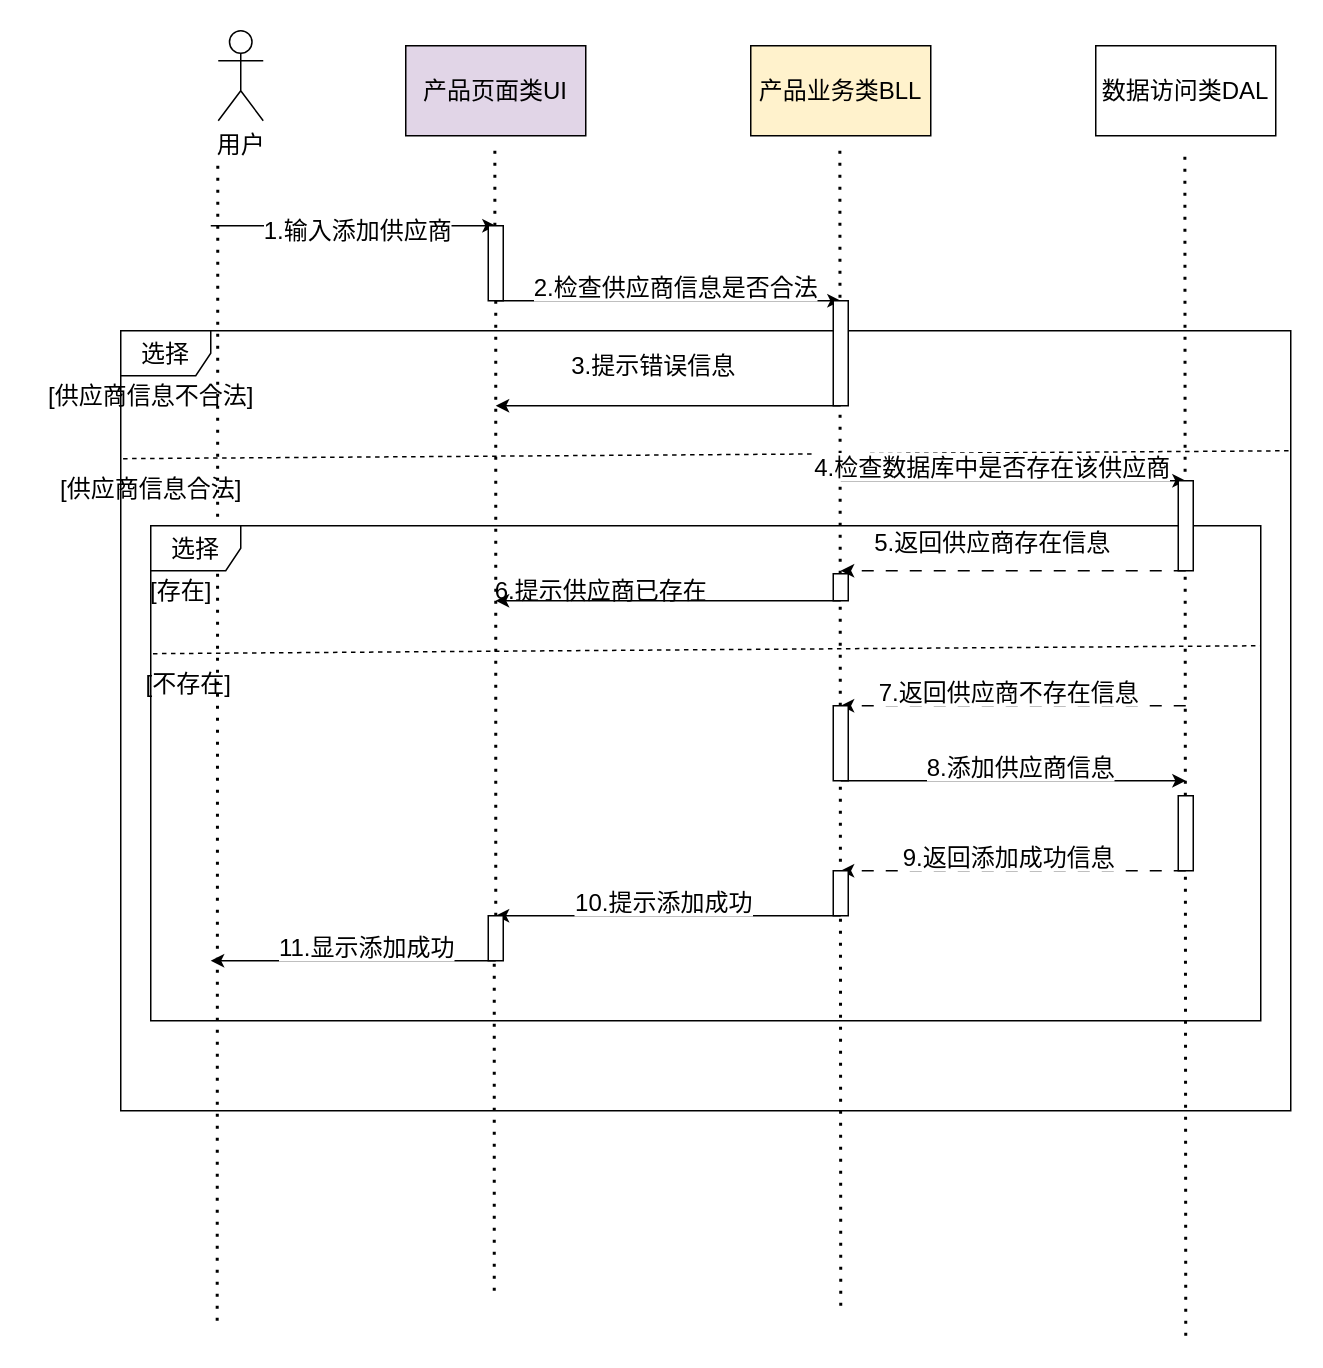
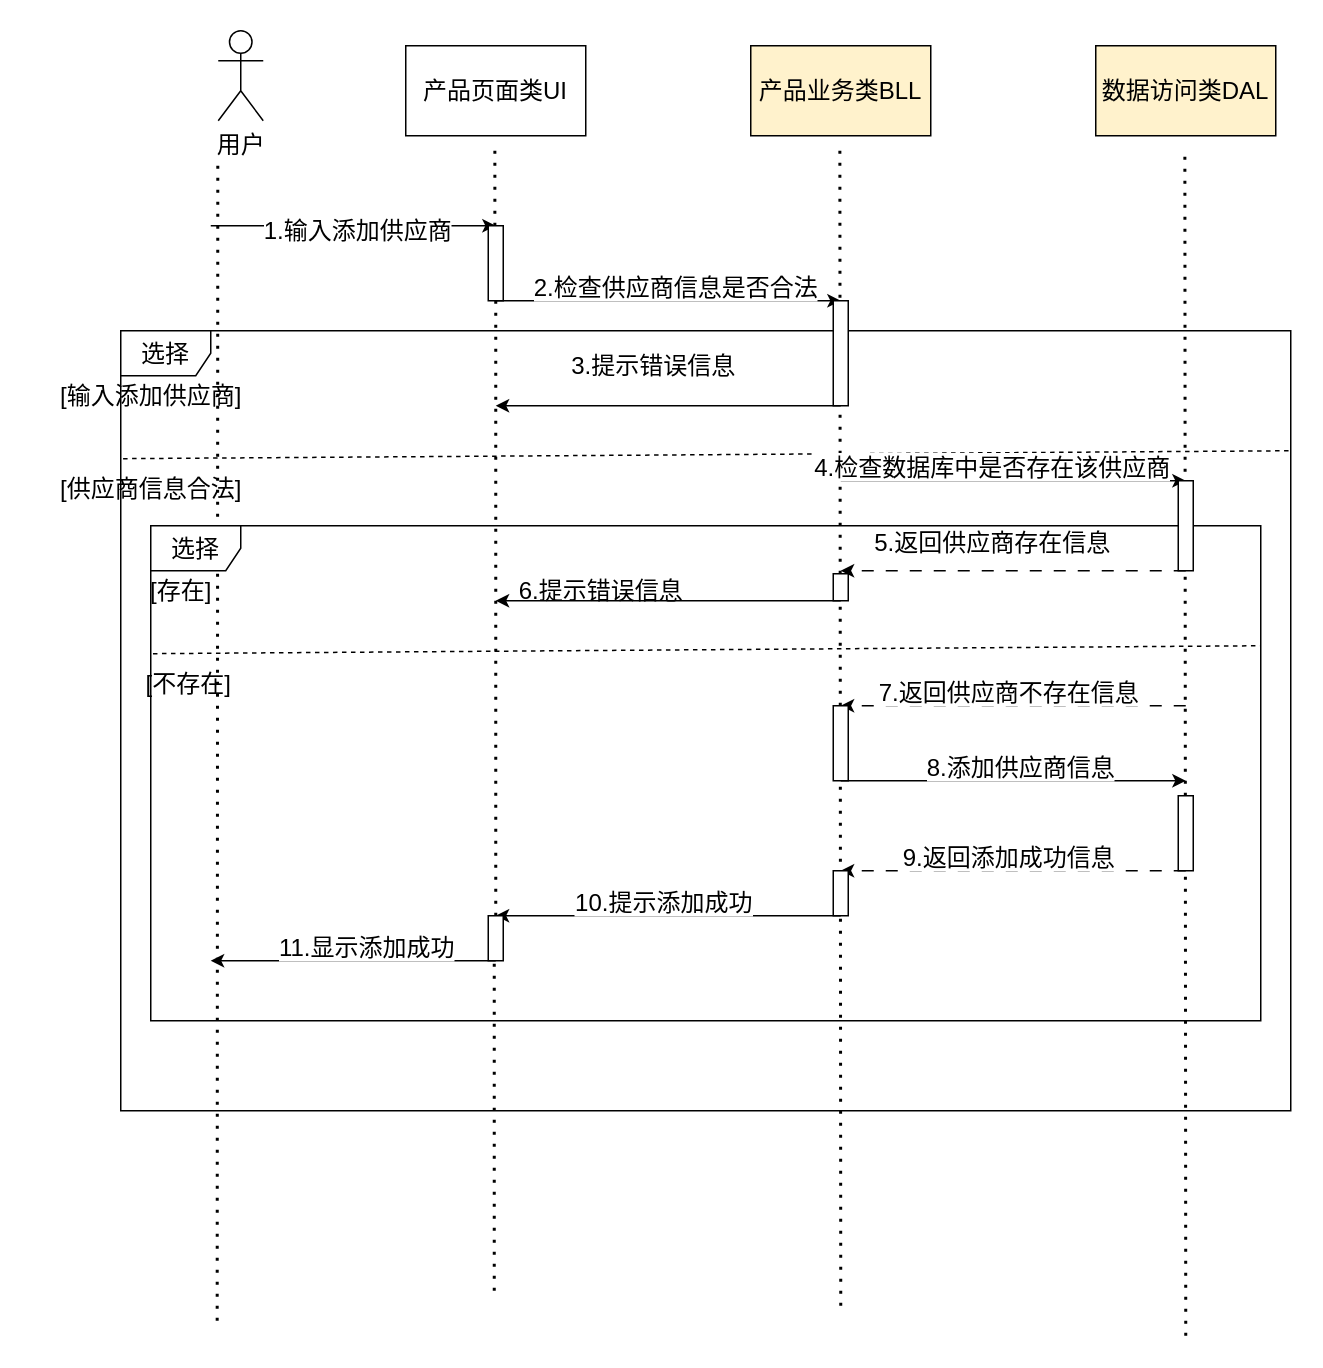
(496, 91) -> (496, 91)
(1186, 91) -> (1186, 91)
(152, 395) -> (152, 395)
(602, 590) -> (602, 590)
